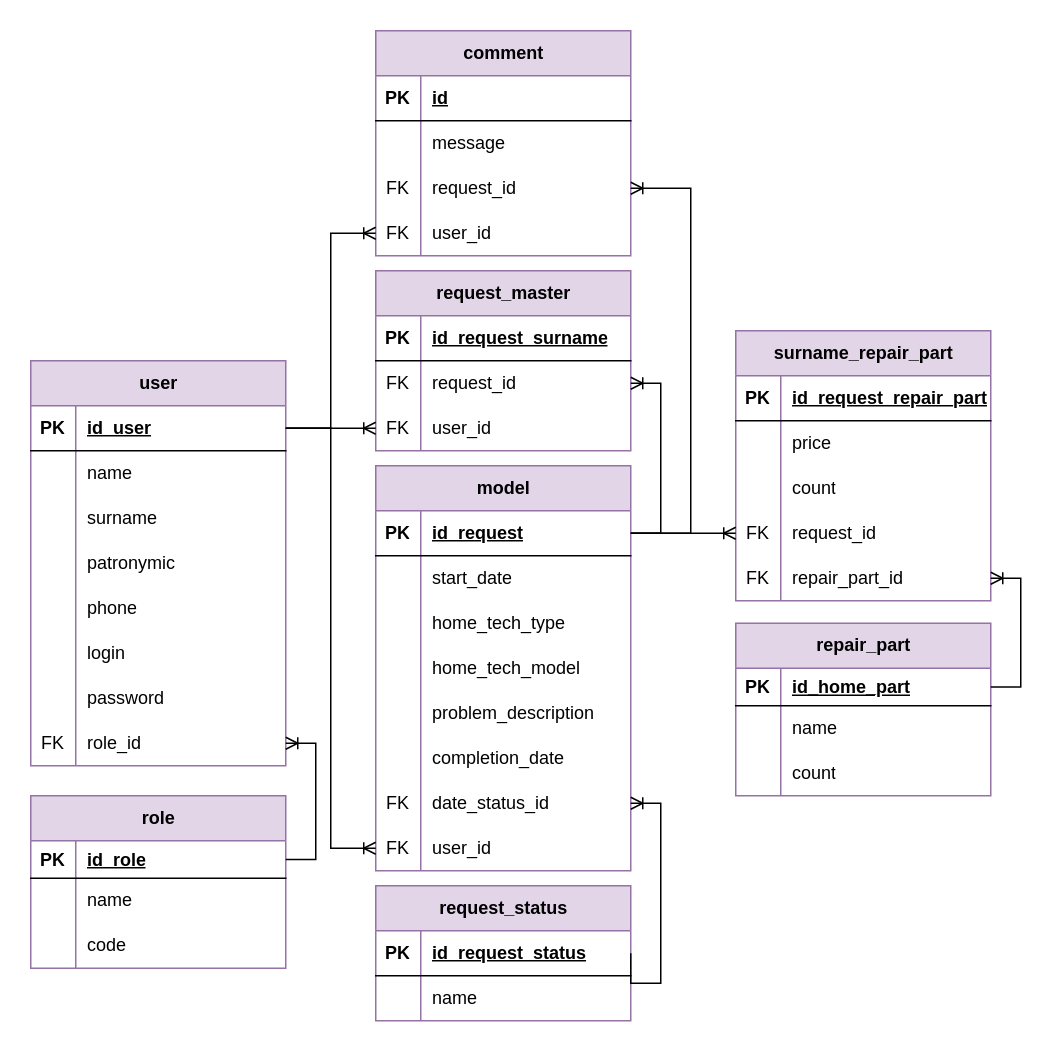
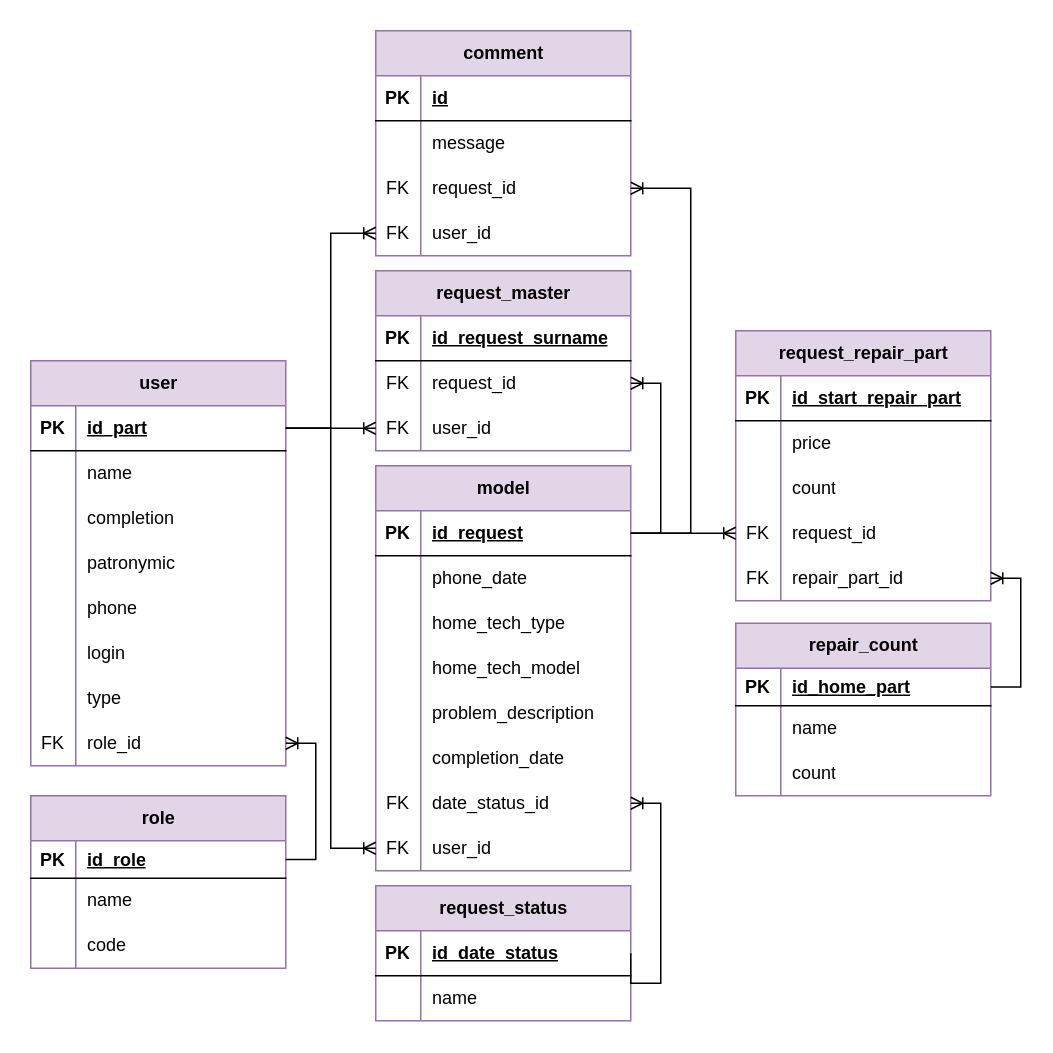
(864, 353) -> (864, 353)
(892, 398) -> (889, 398)
(121, 428) -> (121, 428)
(123, 518) -> (133, 518)
(483, 578) -> (483, 578)
(864, 646) -> (864, 646)
(128, 698) -> (108, 698)
(516, 953) -> (501, 953)
